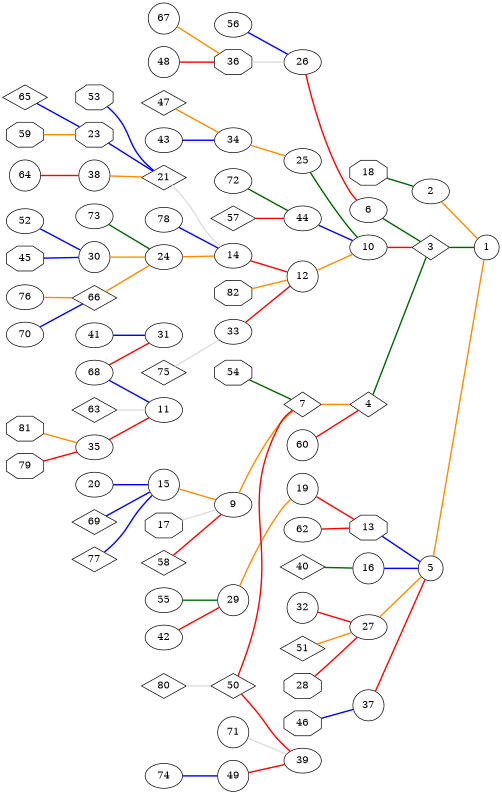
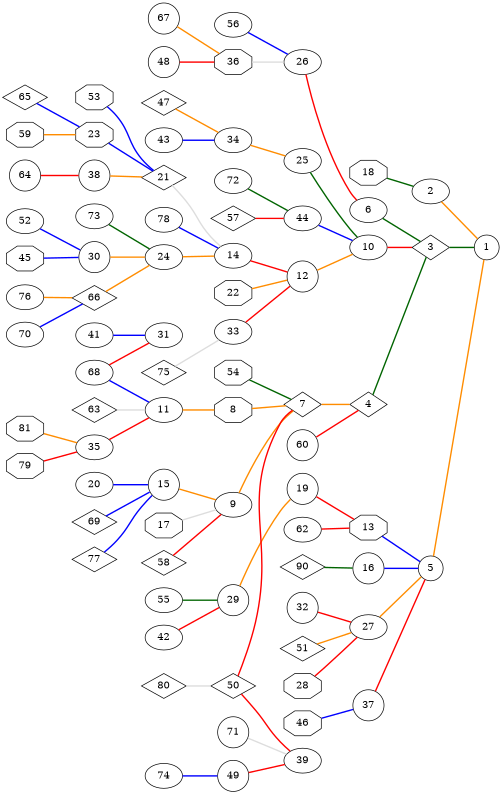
(233, 293) -> (233, 293)
none -> (233, 410)
(303, 567) -> (303, 567)
